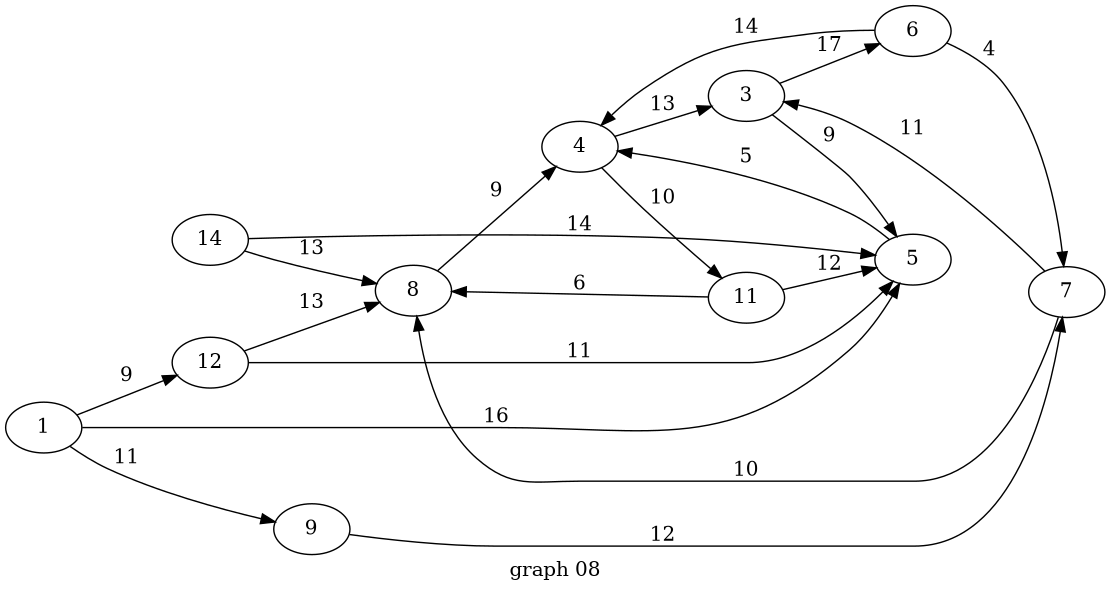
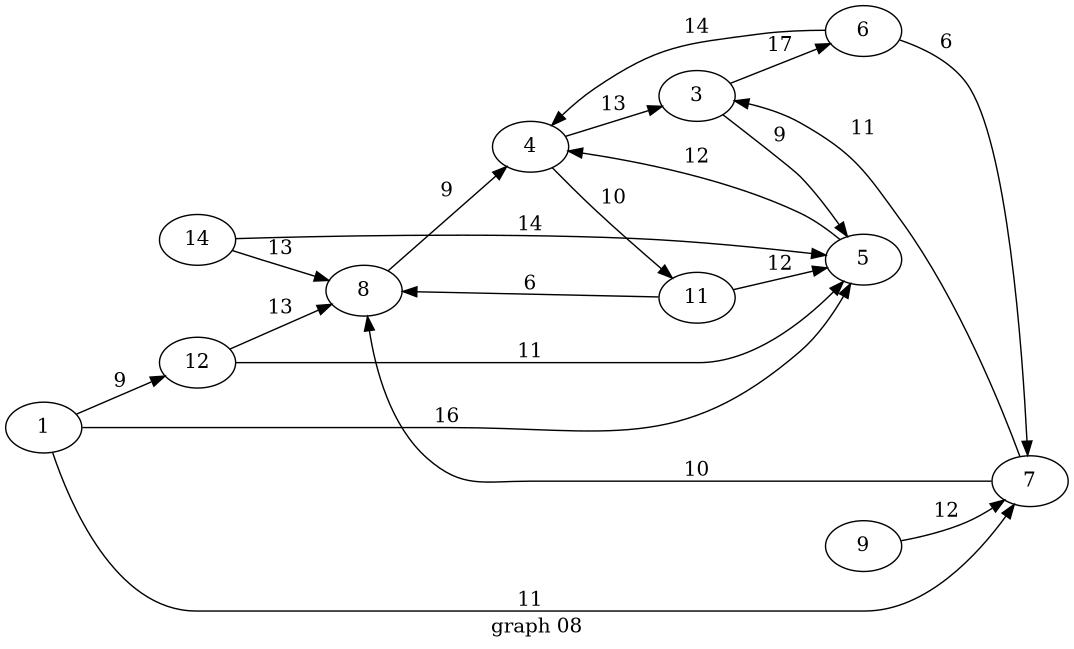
(990, 50) -> (947, 43)
(746, 157) -> (697, 157)
(162, 490) -> (505, 611)
